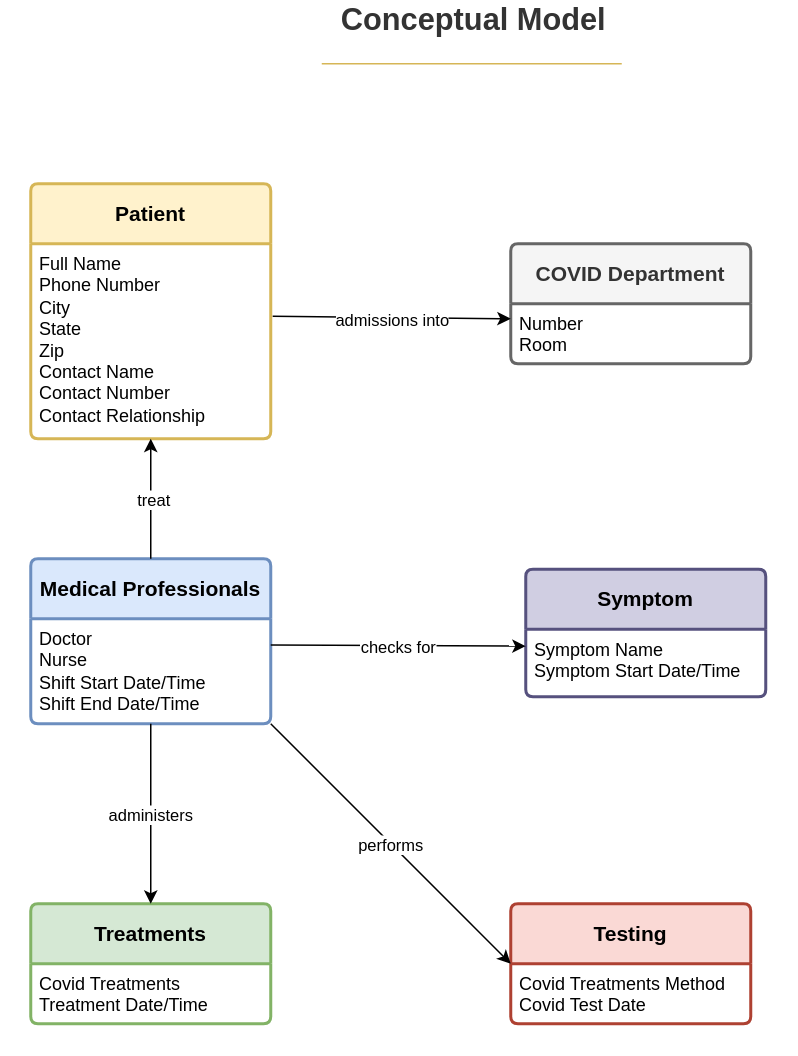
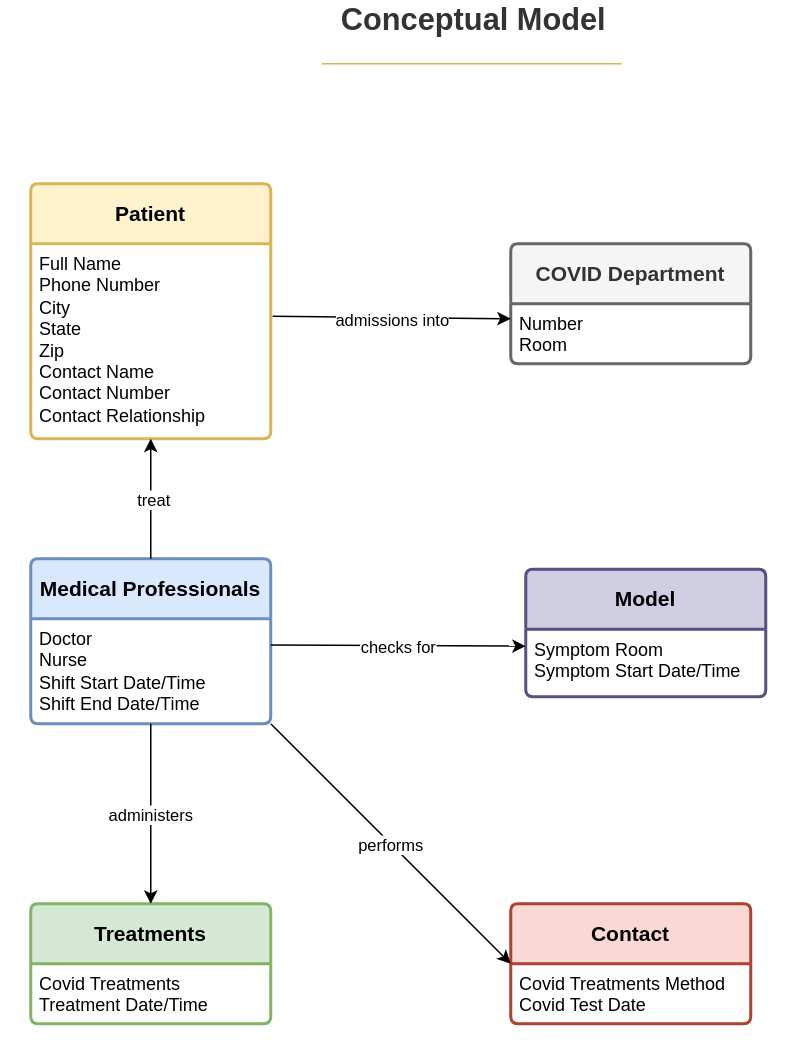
(646, 599) -> (646, 599)
(644, 661) -> (644, 661)
(631, 934) -> (631, 934)
